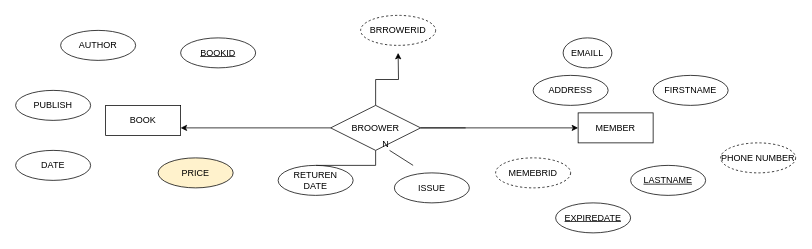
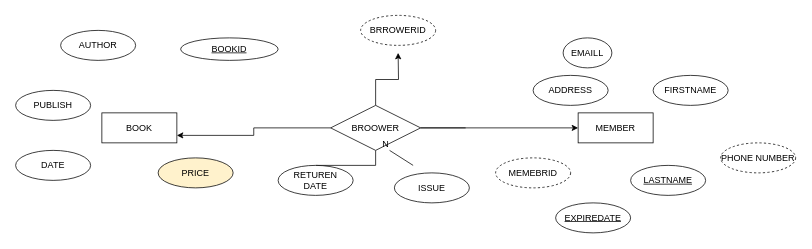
(218, 53) -> (229, 49)
(143, 120) -> (139, 128)
